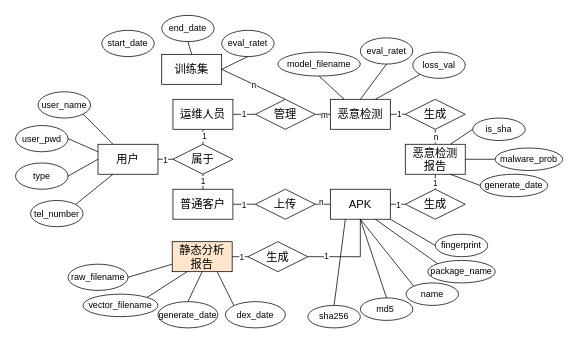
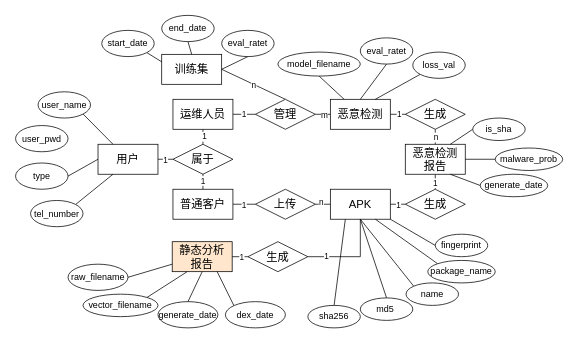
none -> (154, 57)
(83, 145) -> none
